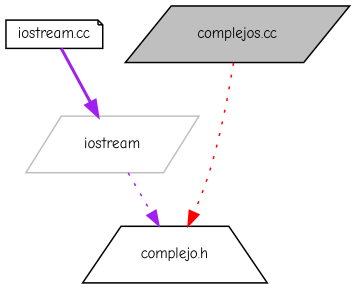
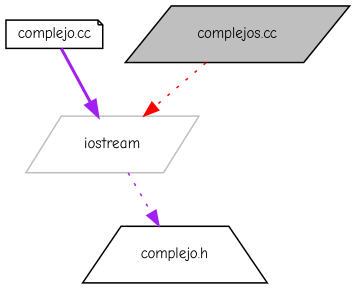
(54, 34) -> (54, 34)
(218, 139) -> (181, 84)
